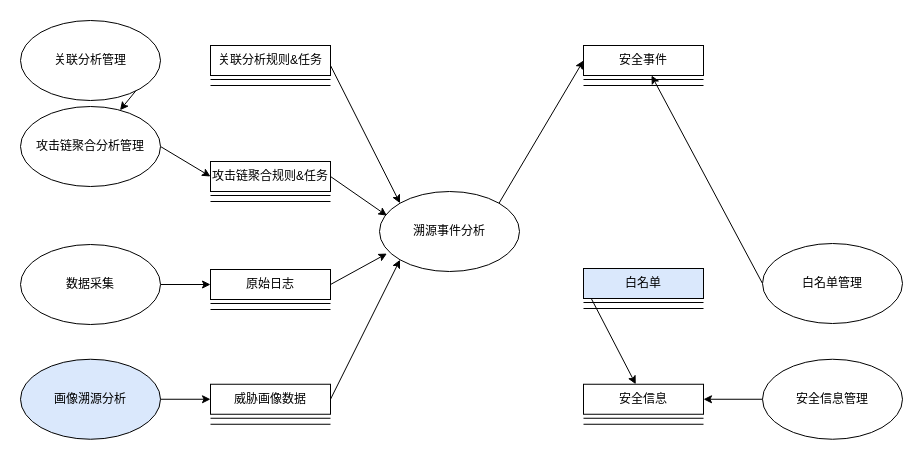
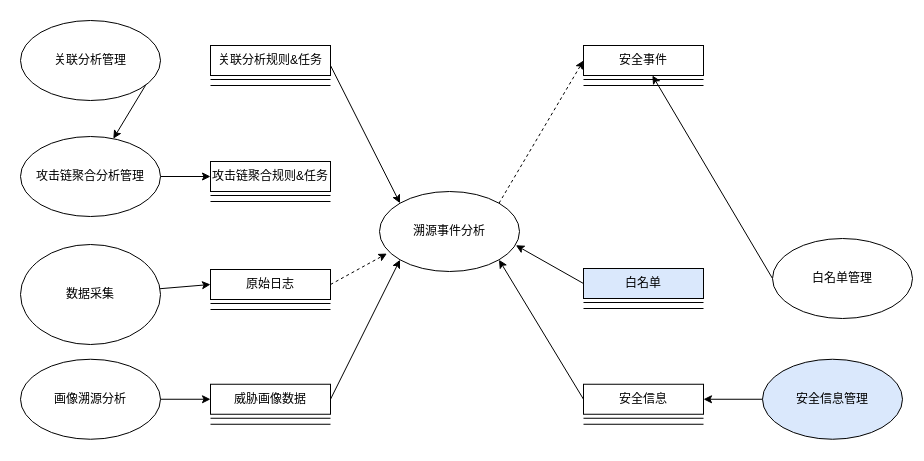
(539, 135) -> (539, 135)
(91, 147) -> (91, 177)
(356, 194) -> none
(355, 271) -> (355, 271)
(833, 284) -> (843, 279)
(91, 285) -> (91, 295)
none -> (543, 332)
(612, 338) -> (553, 266)
(91, 399) -> (91, 399)
(833, 399) -> (833, 399)
